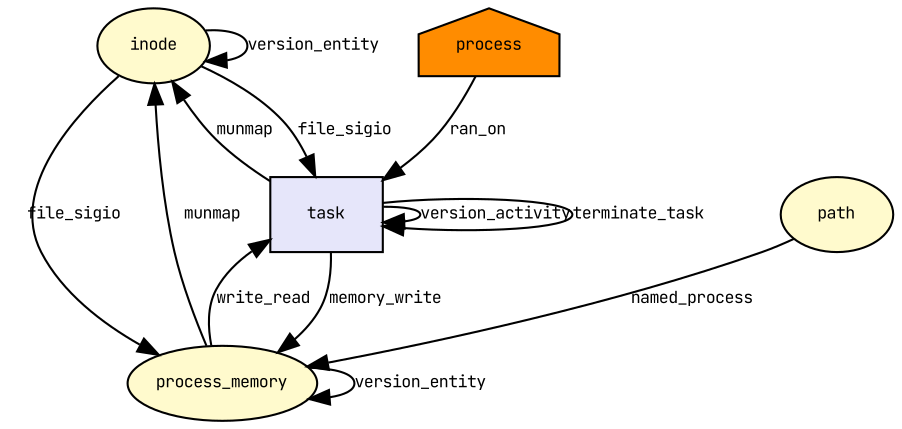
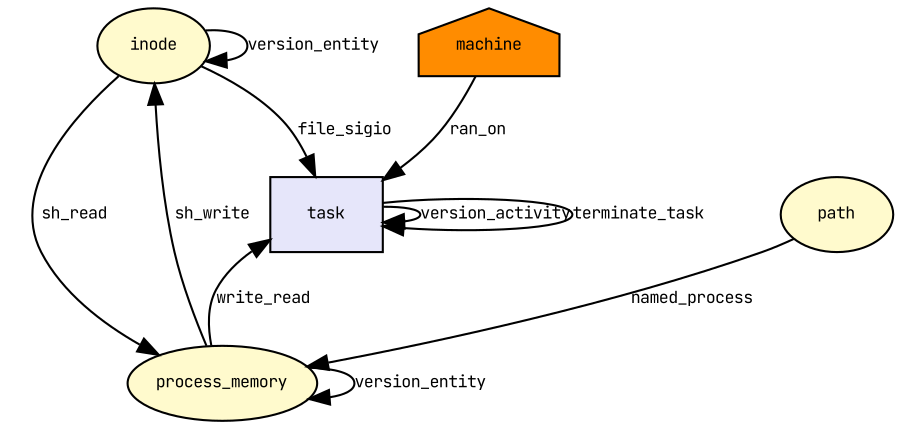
(489, 46) -> (489, 46)
(222, 145) -> none
(74, 215) -> (74, 215)
(213, 215) -> (213, 215)
(324, 301) -> none
